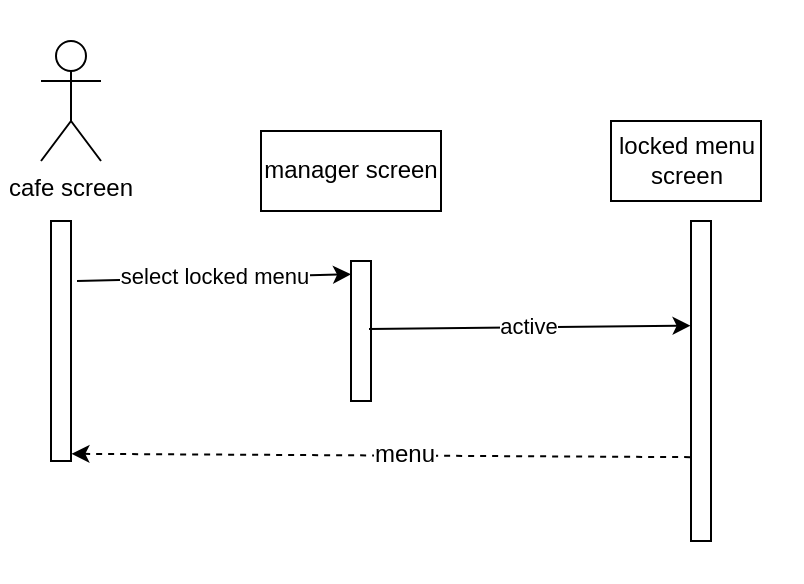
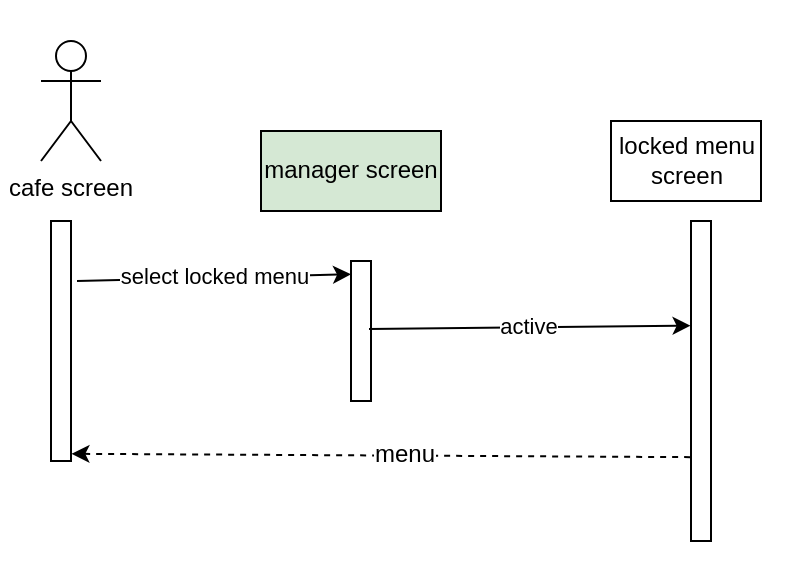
(351, 171) -> (351, 171)
